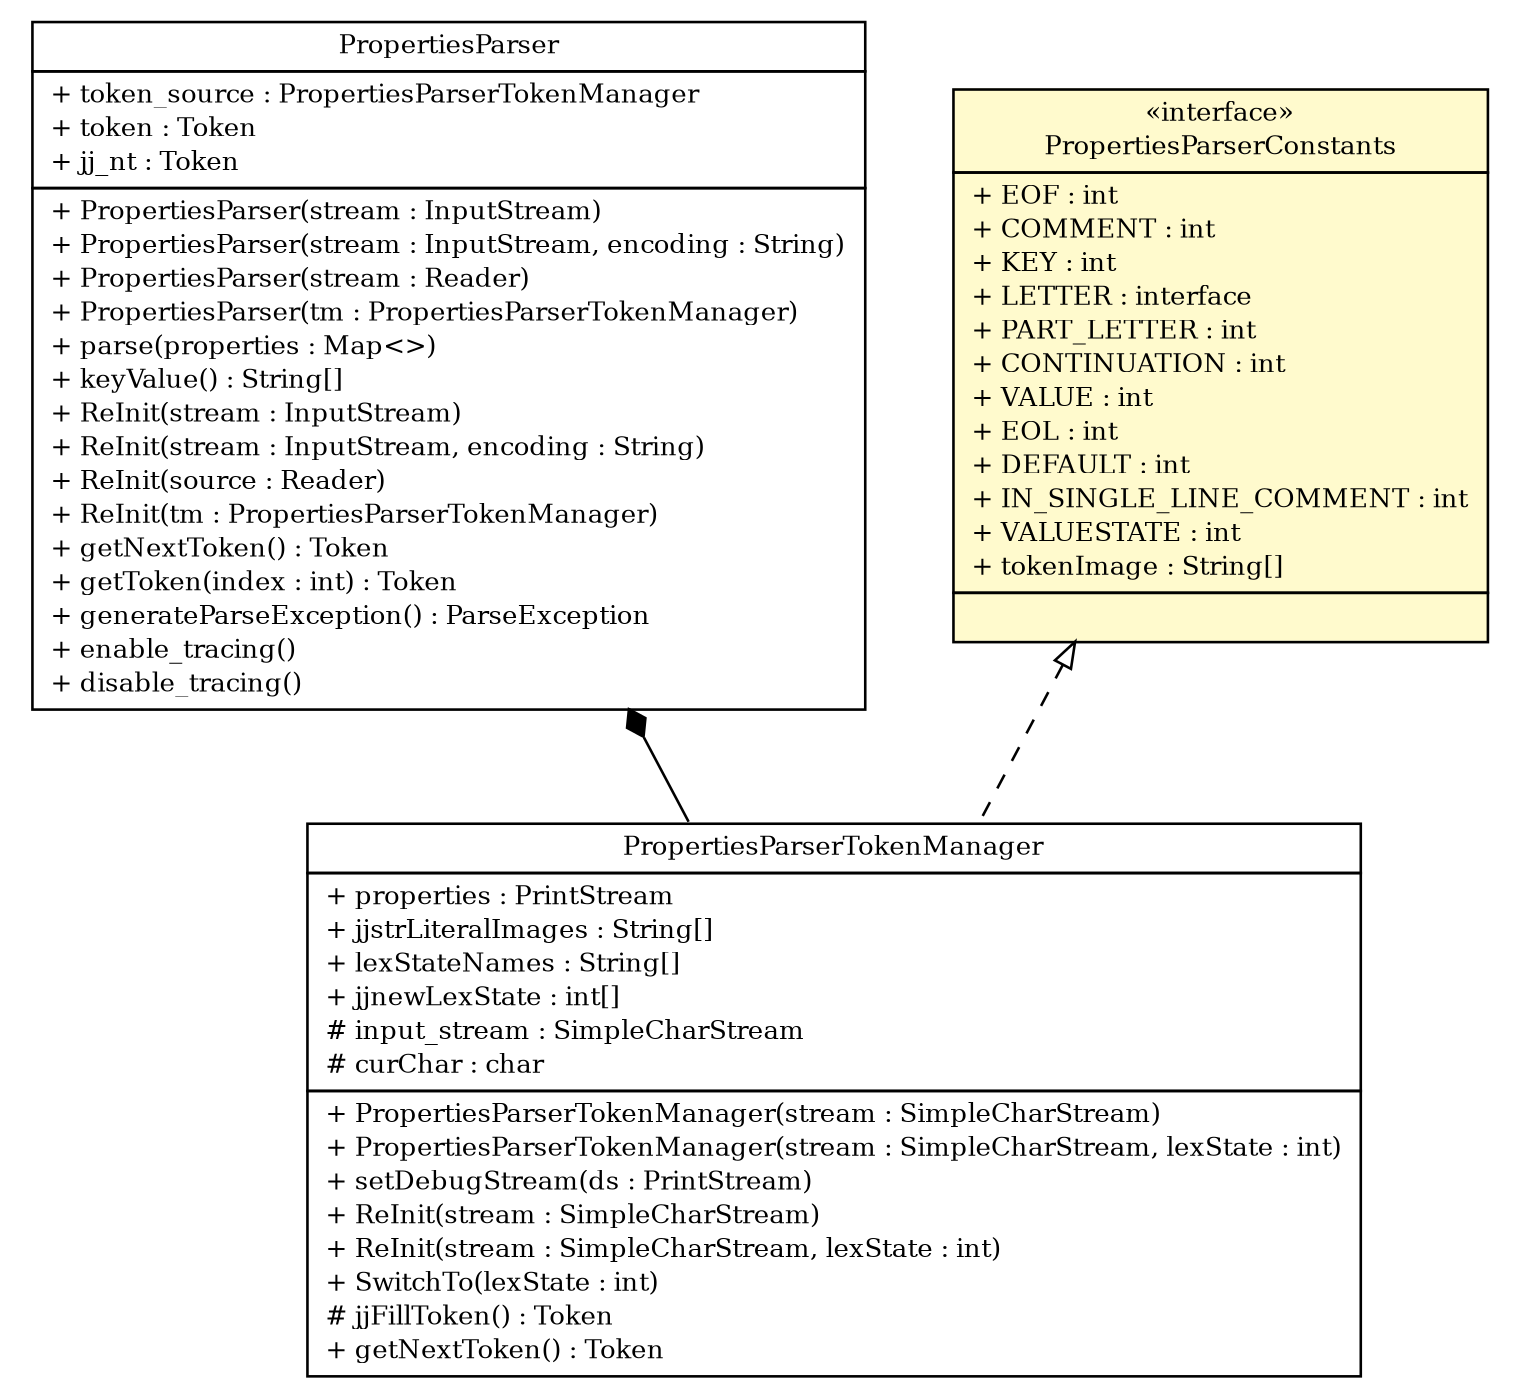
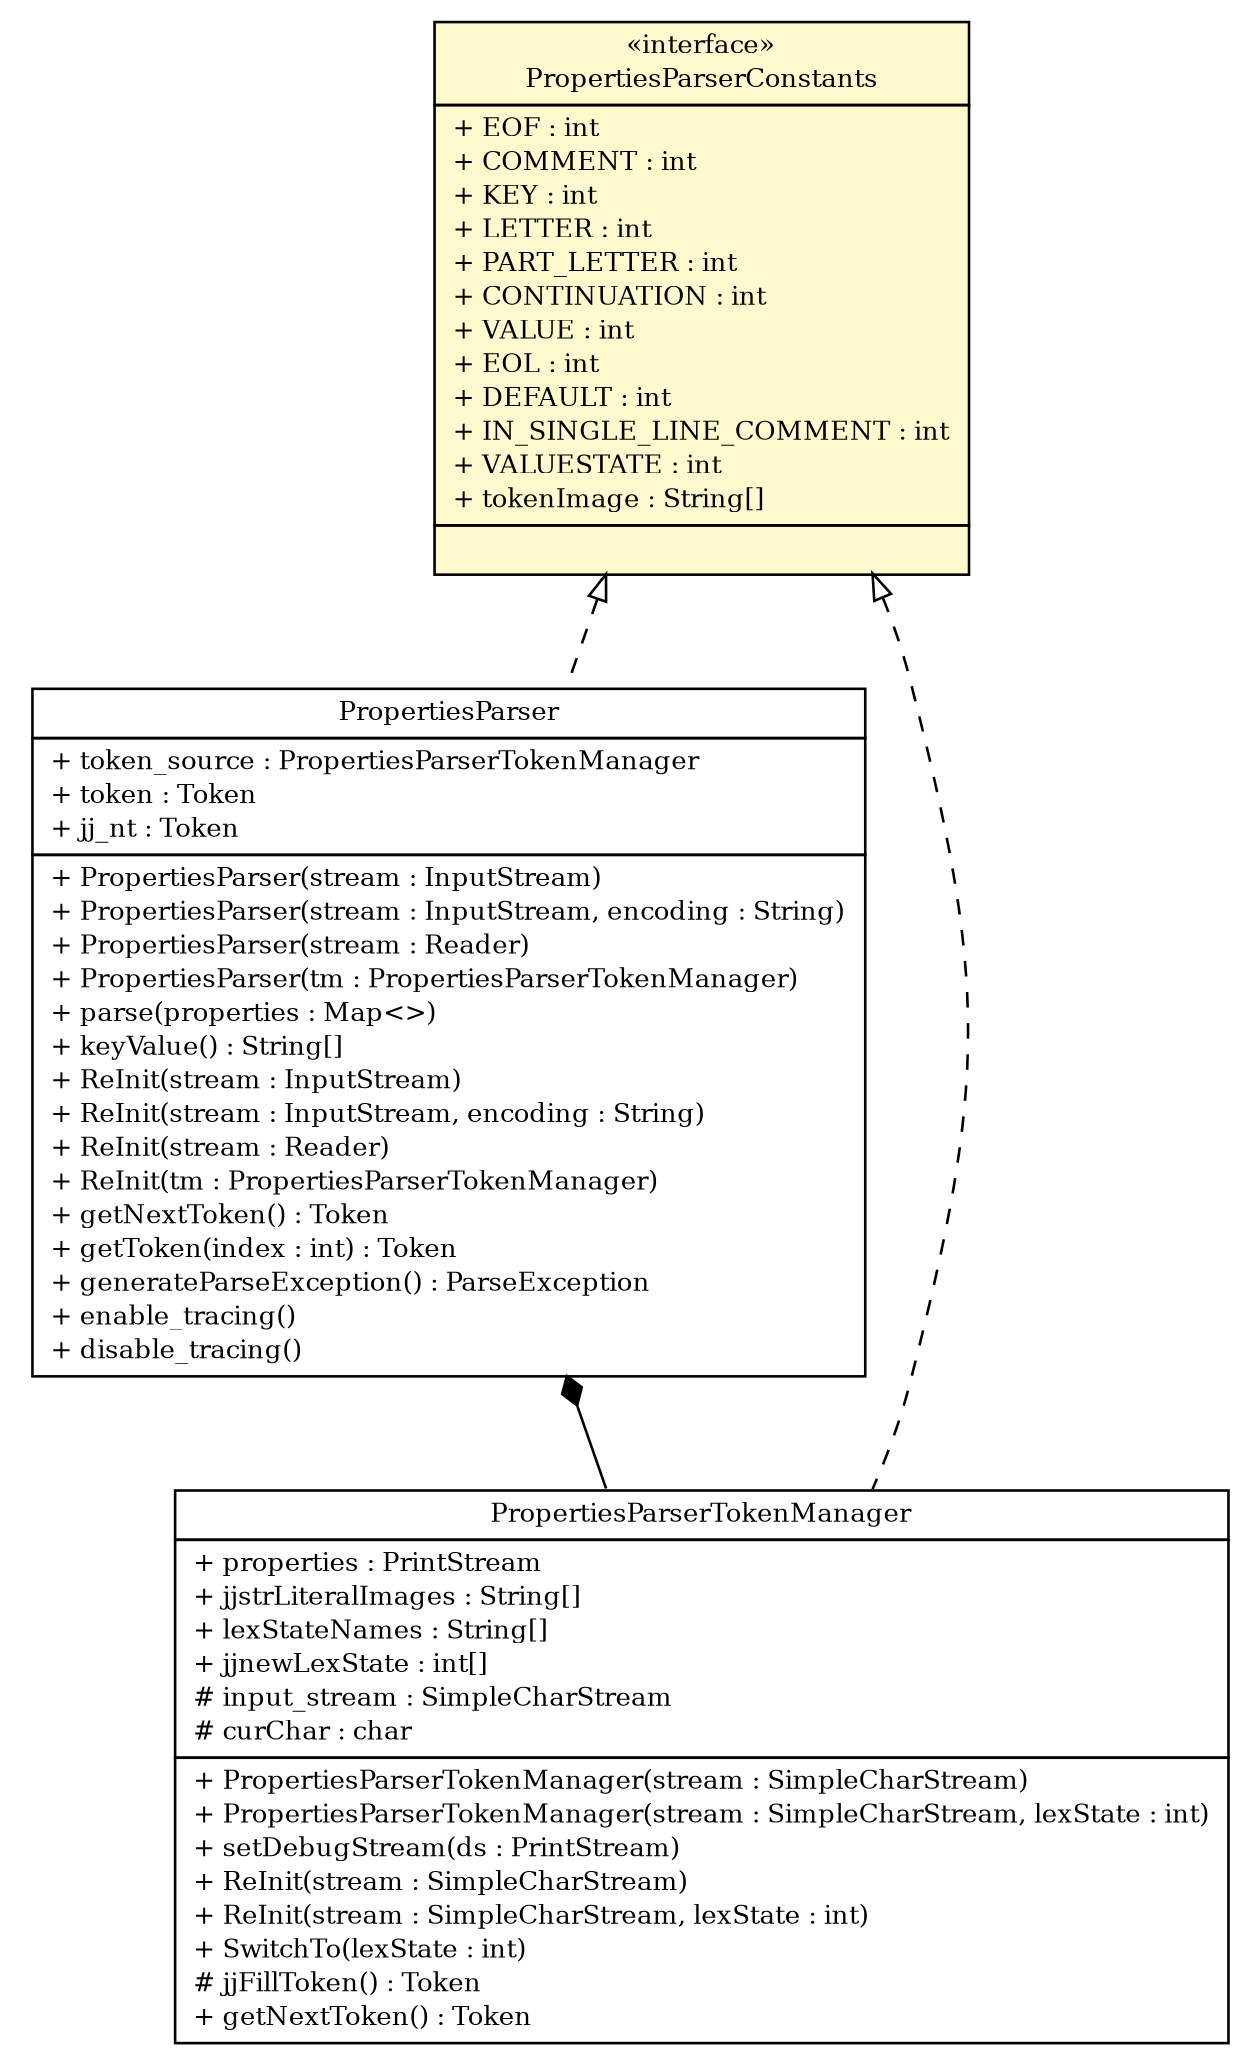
(1113, 297) -> (553, 230)
(219, 481) -> (221, 1148)
none -> (582, 643)
